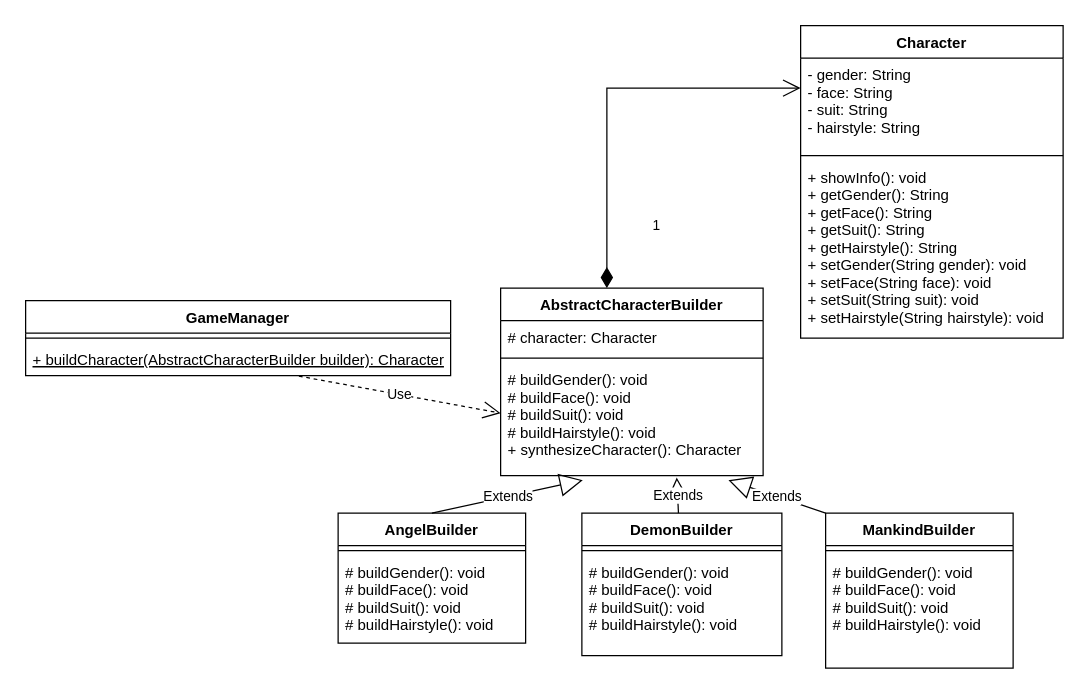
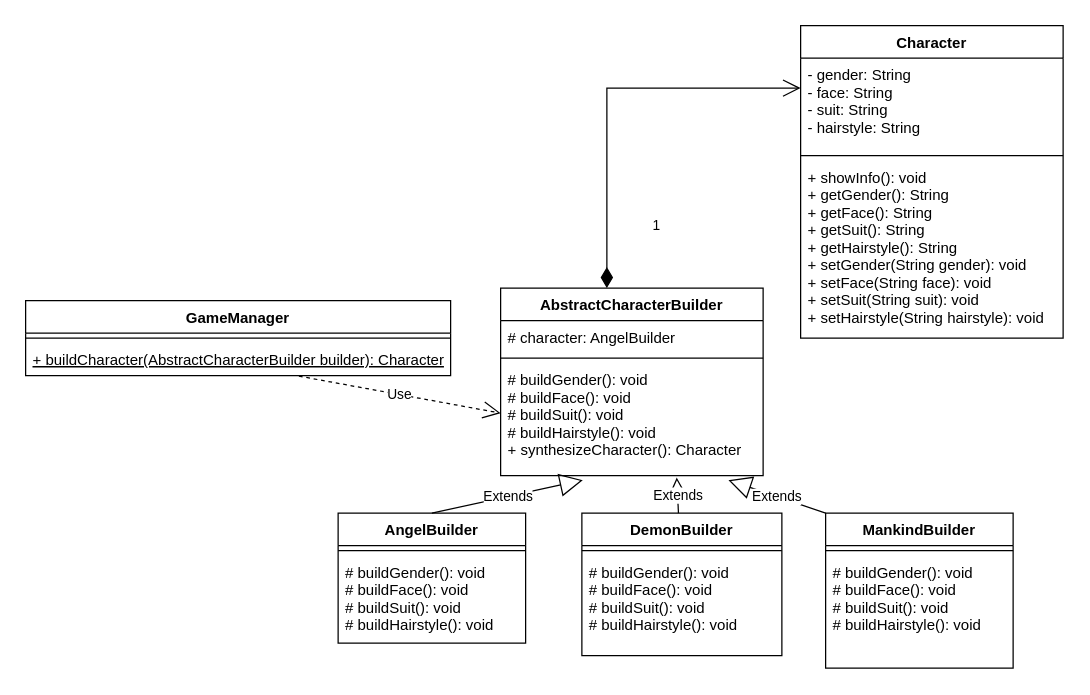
(594, 338) -> (601, 338)
